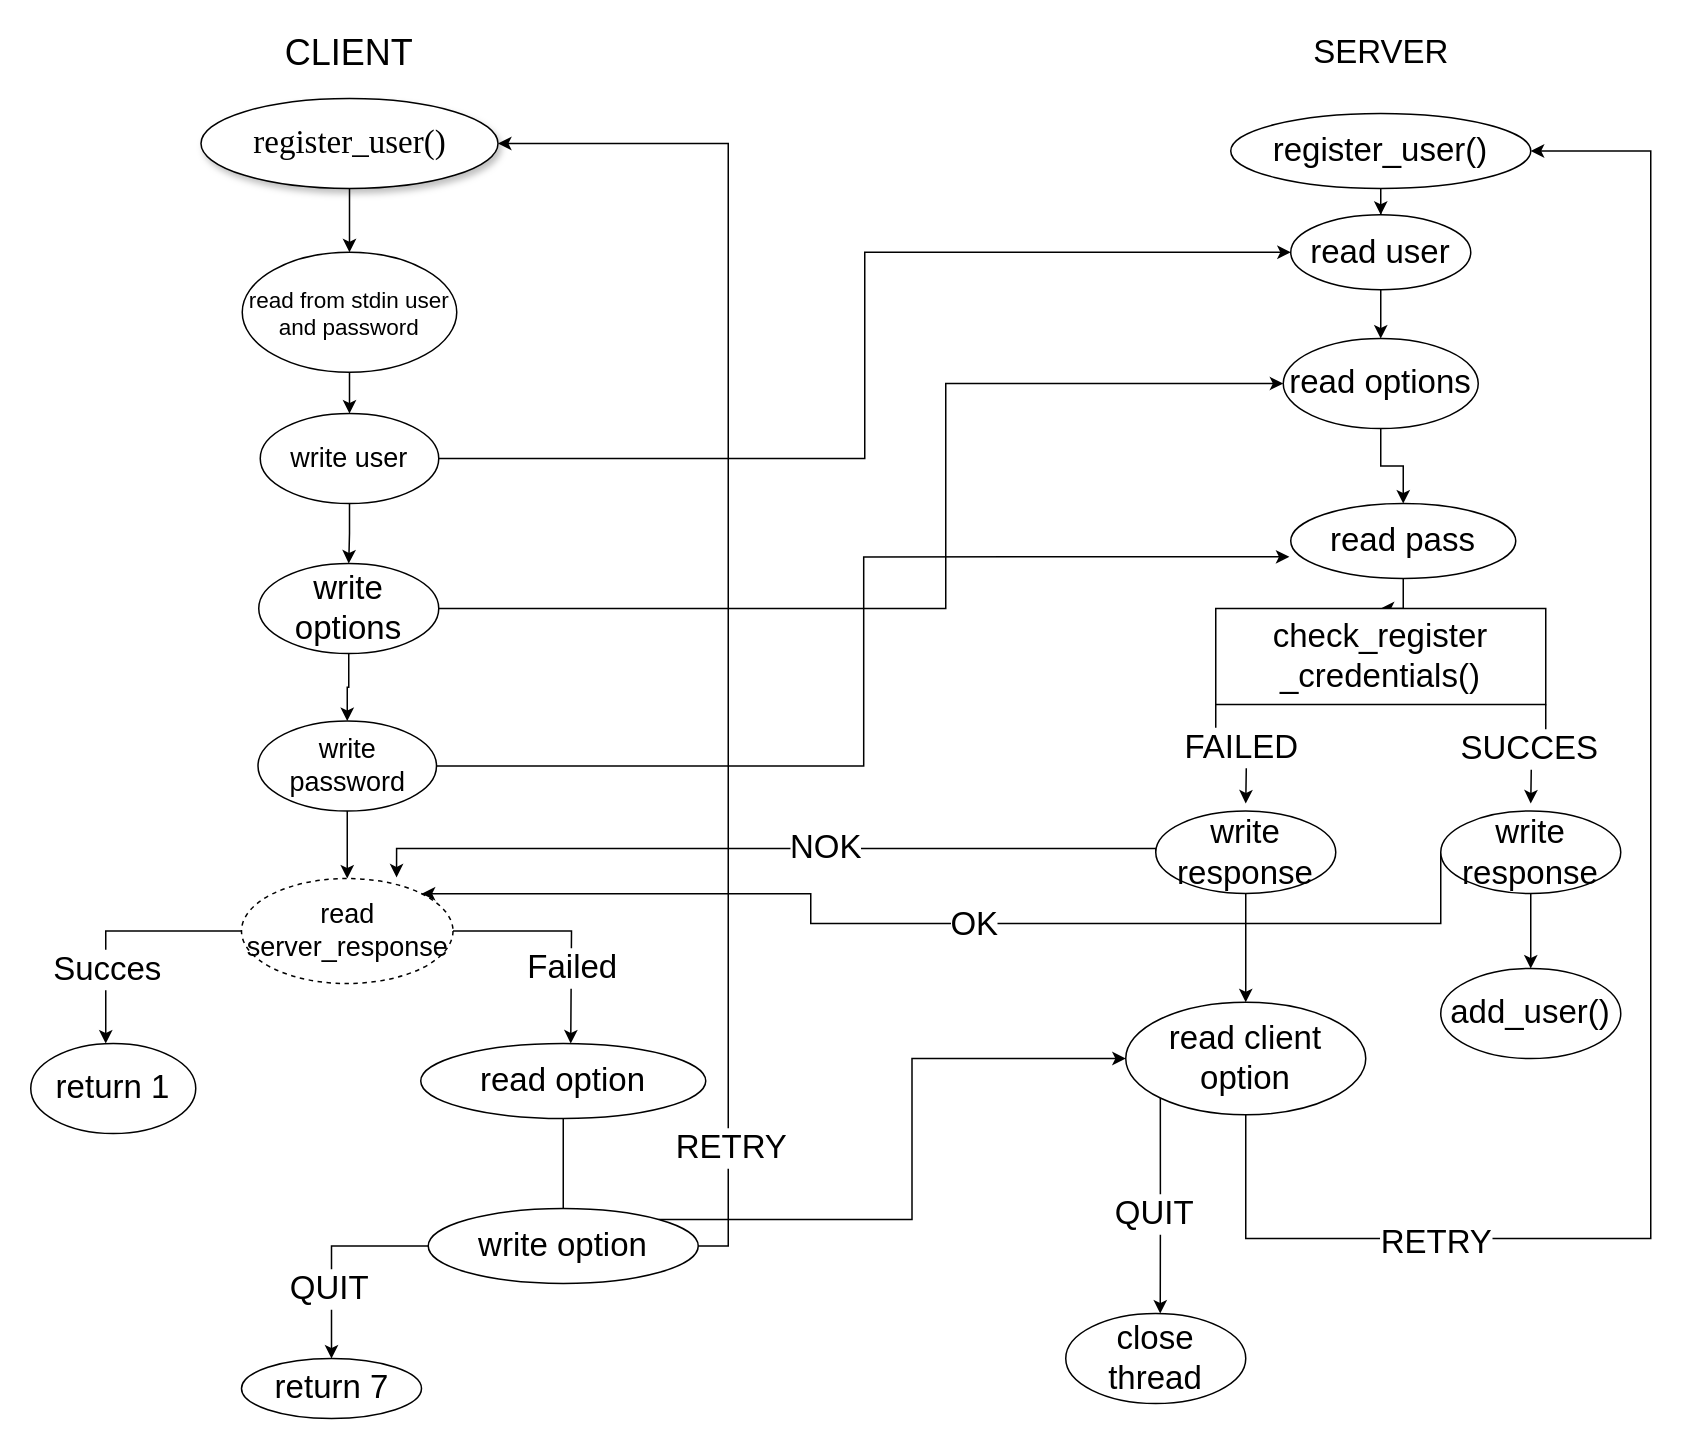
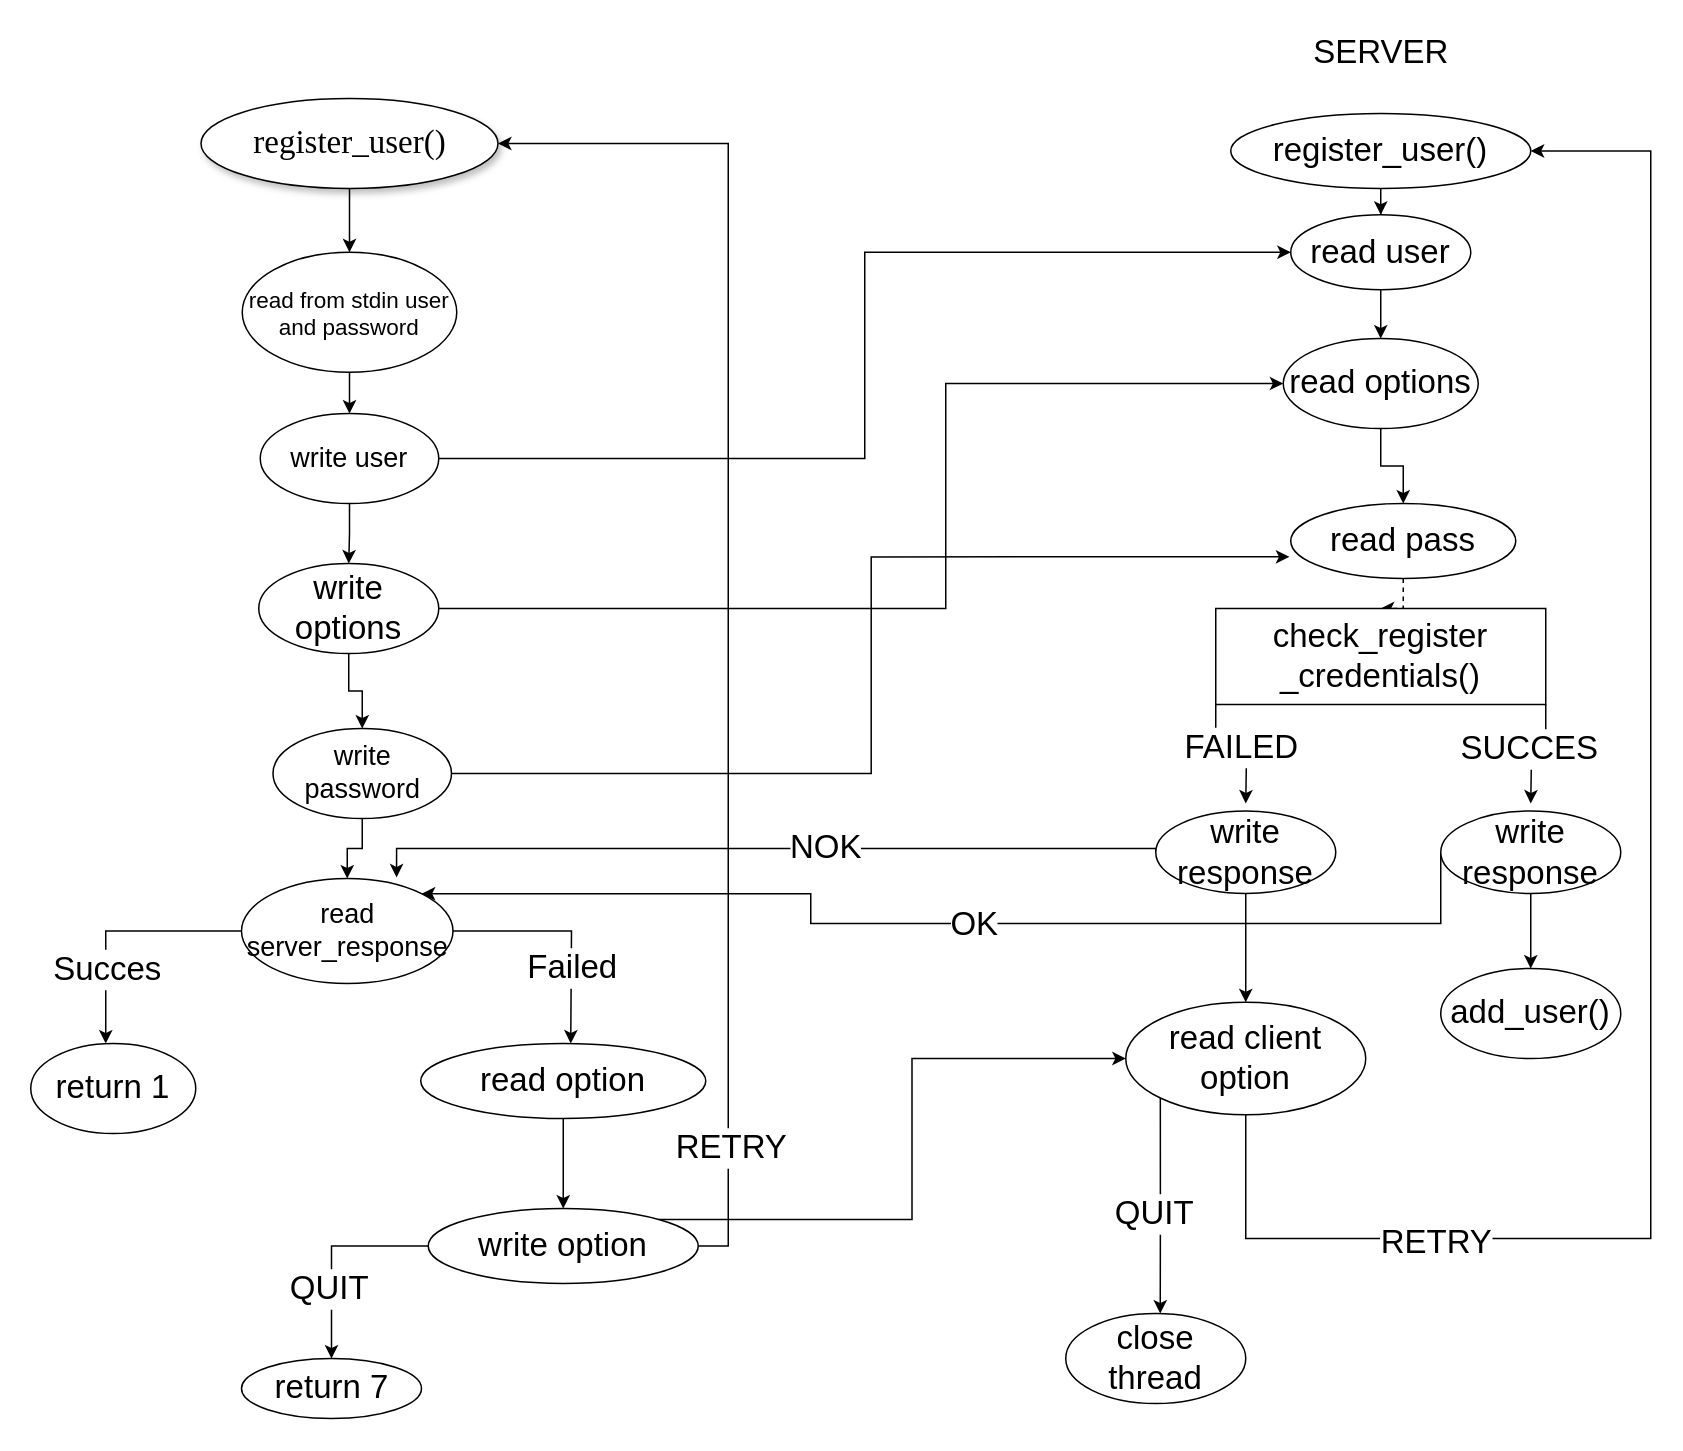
(348, 53) -> none
(1403, 593) -> (1403, 593)
(347, 766) -> (362, 773)
(347, 931) -> (347, 931)
(563, 1201) -> (563, 1197)
